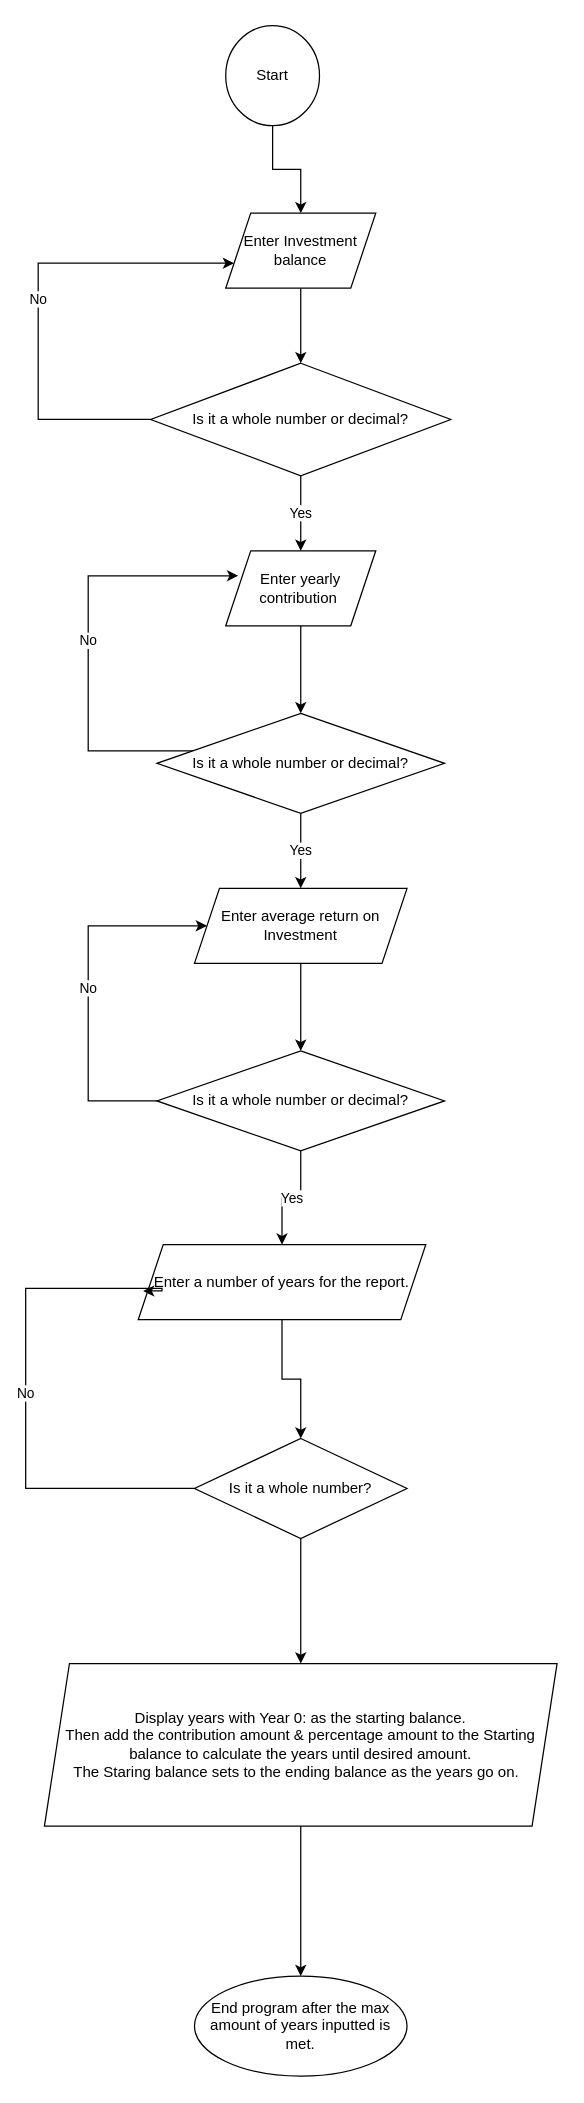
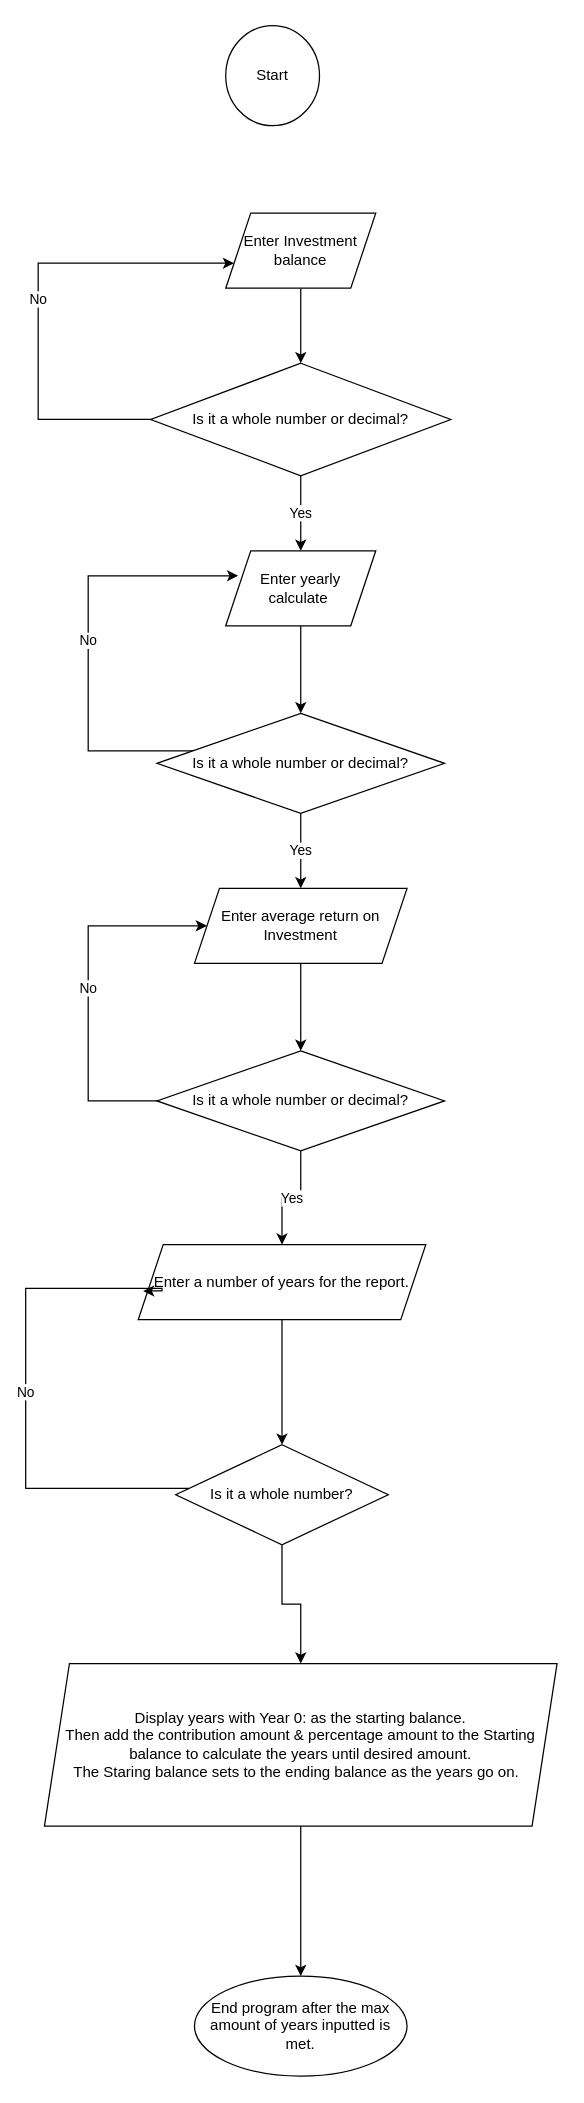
(283, 169) -> none
(301, 588) -> (301, 588)
(301, 1488) -> (282, 1494)
